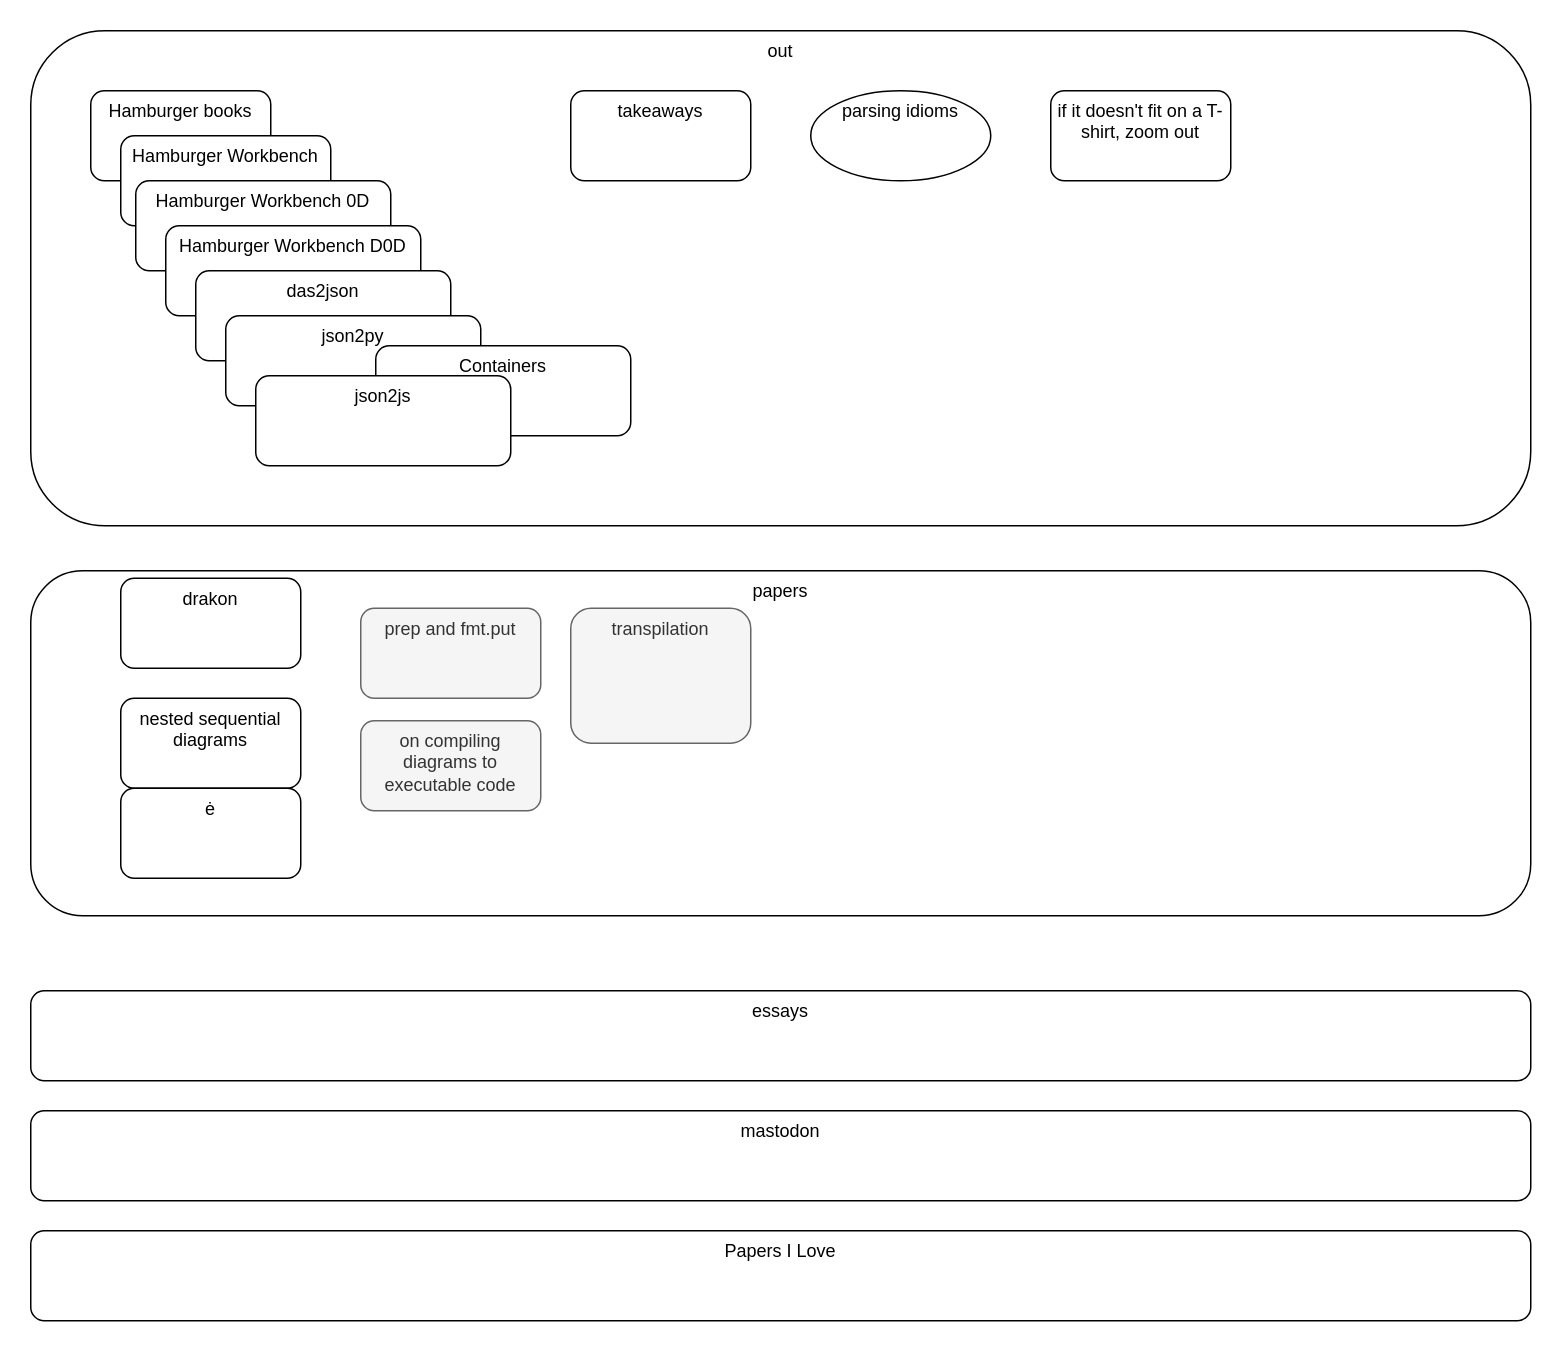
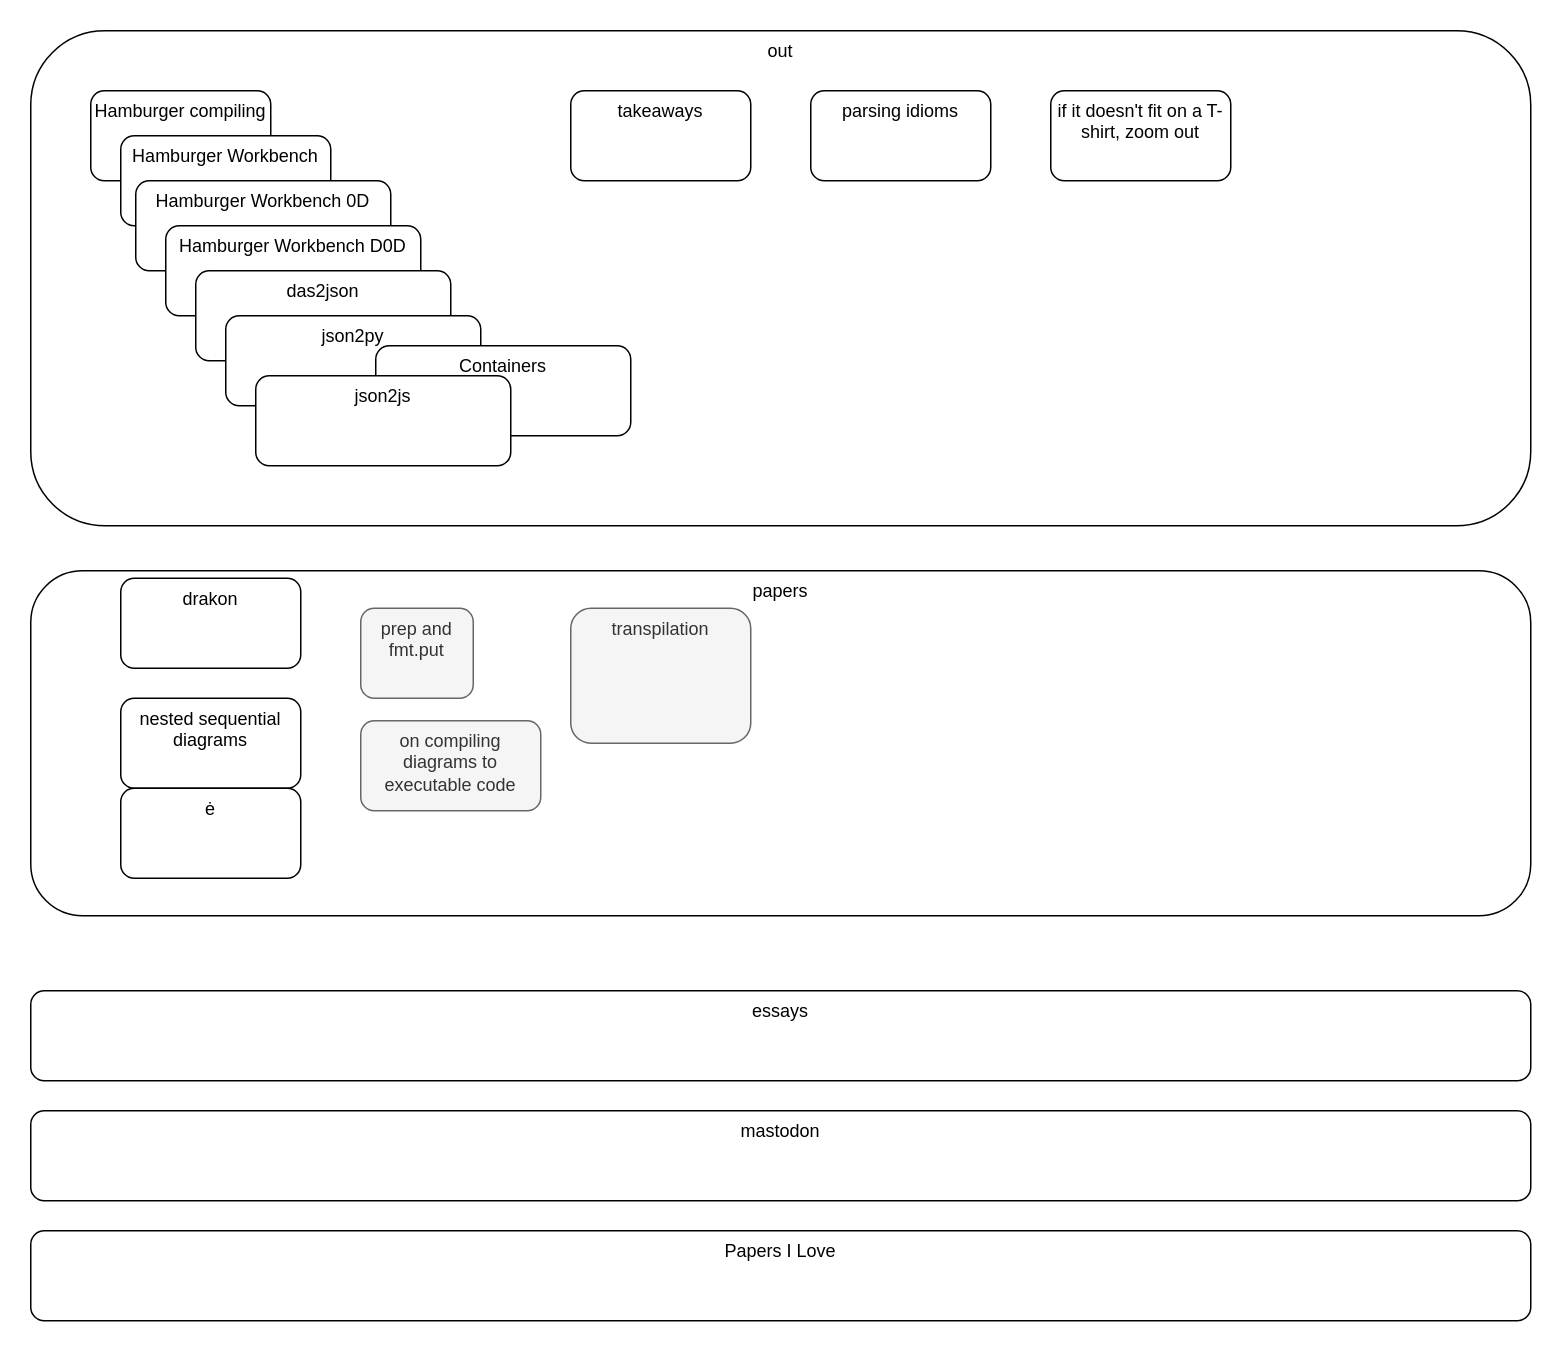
(181, 112) -> (181, 112)
(901, 136) -> (901, 136)
(451, 653) -> (417, 653)
